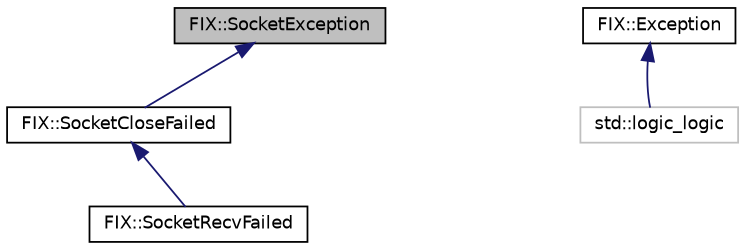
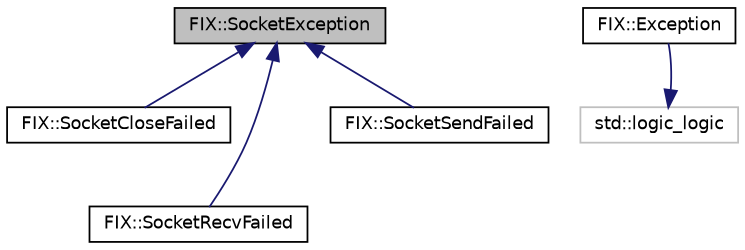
(648, 84) -> (671, 67)
none -> (440, 125)
(165, 182) -> (249, 137)
